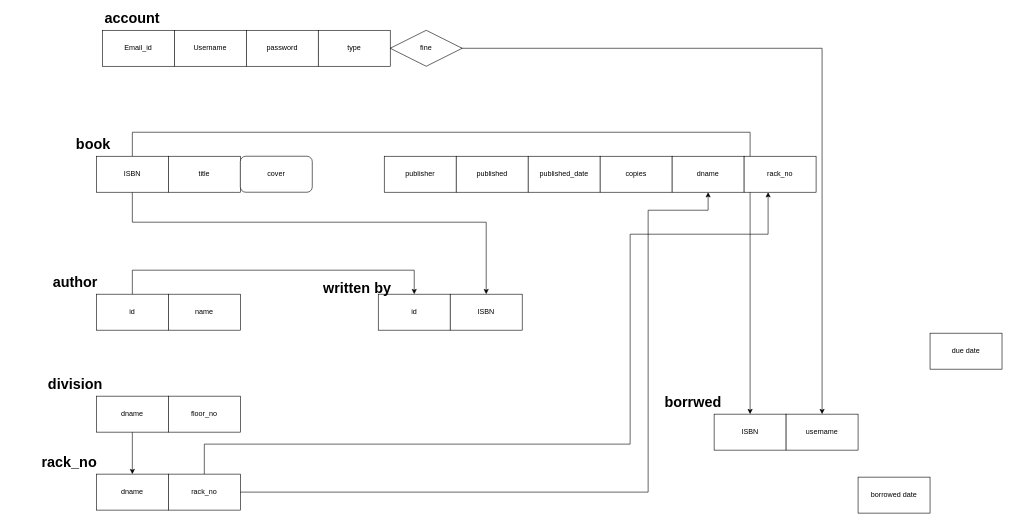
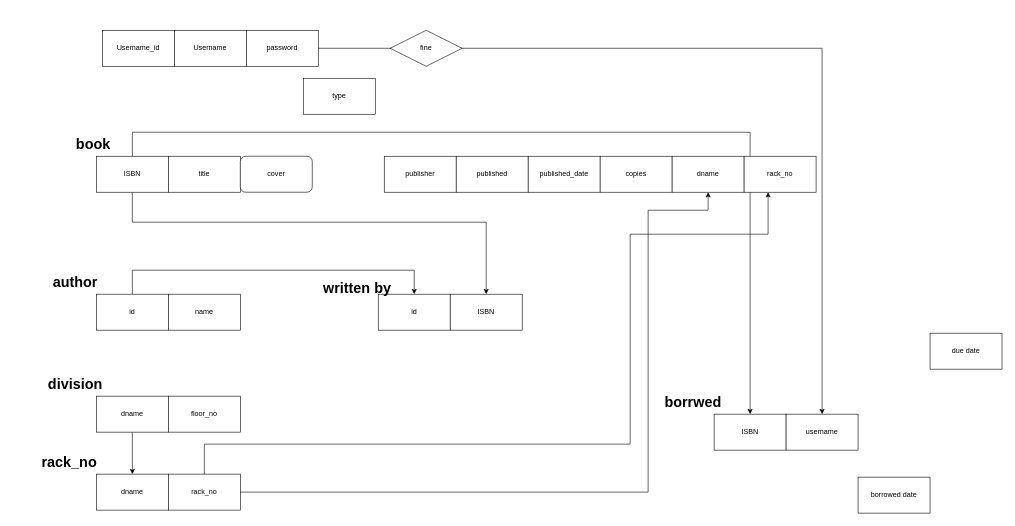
(132, 18) -> none
(138, 48) -> (138, 48)
(354, 48) -> (339, 96)
